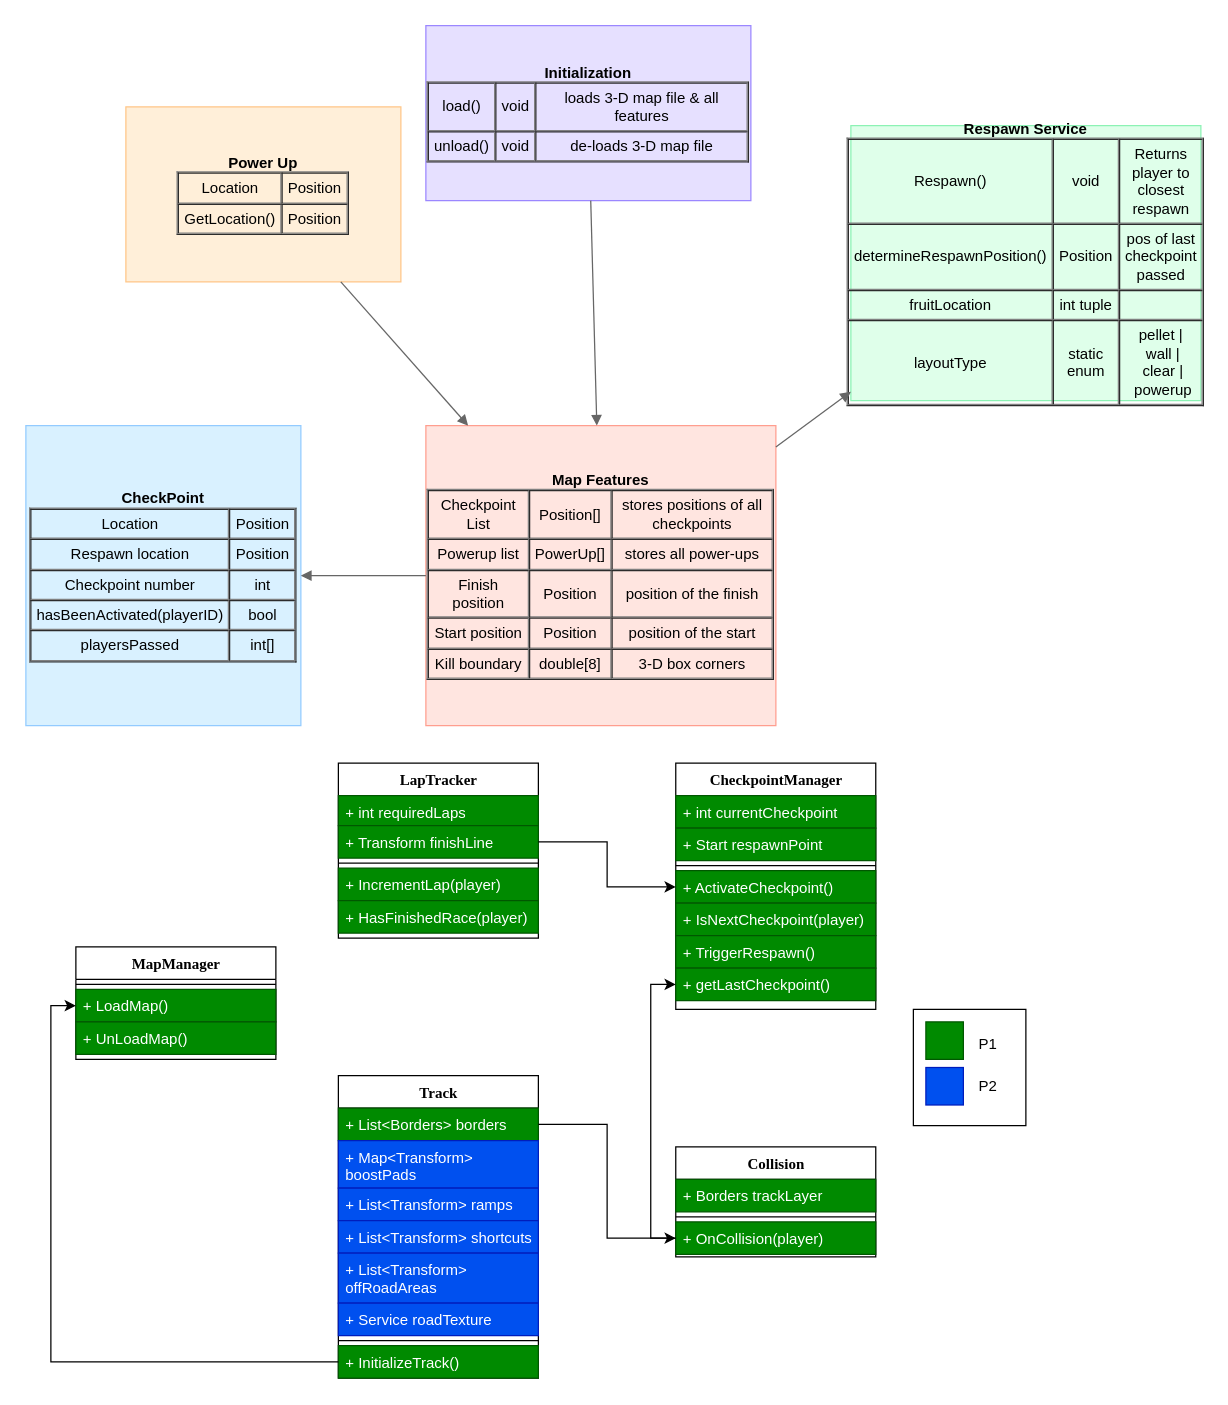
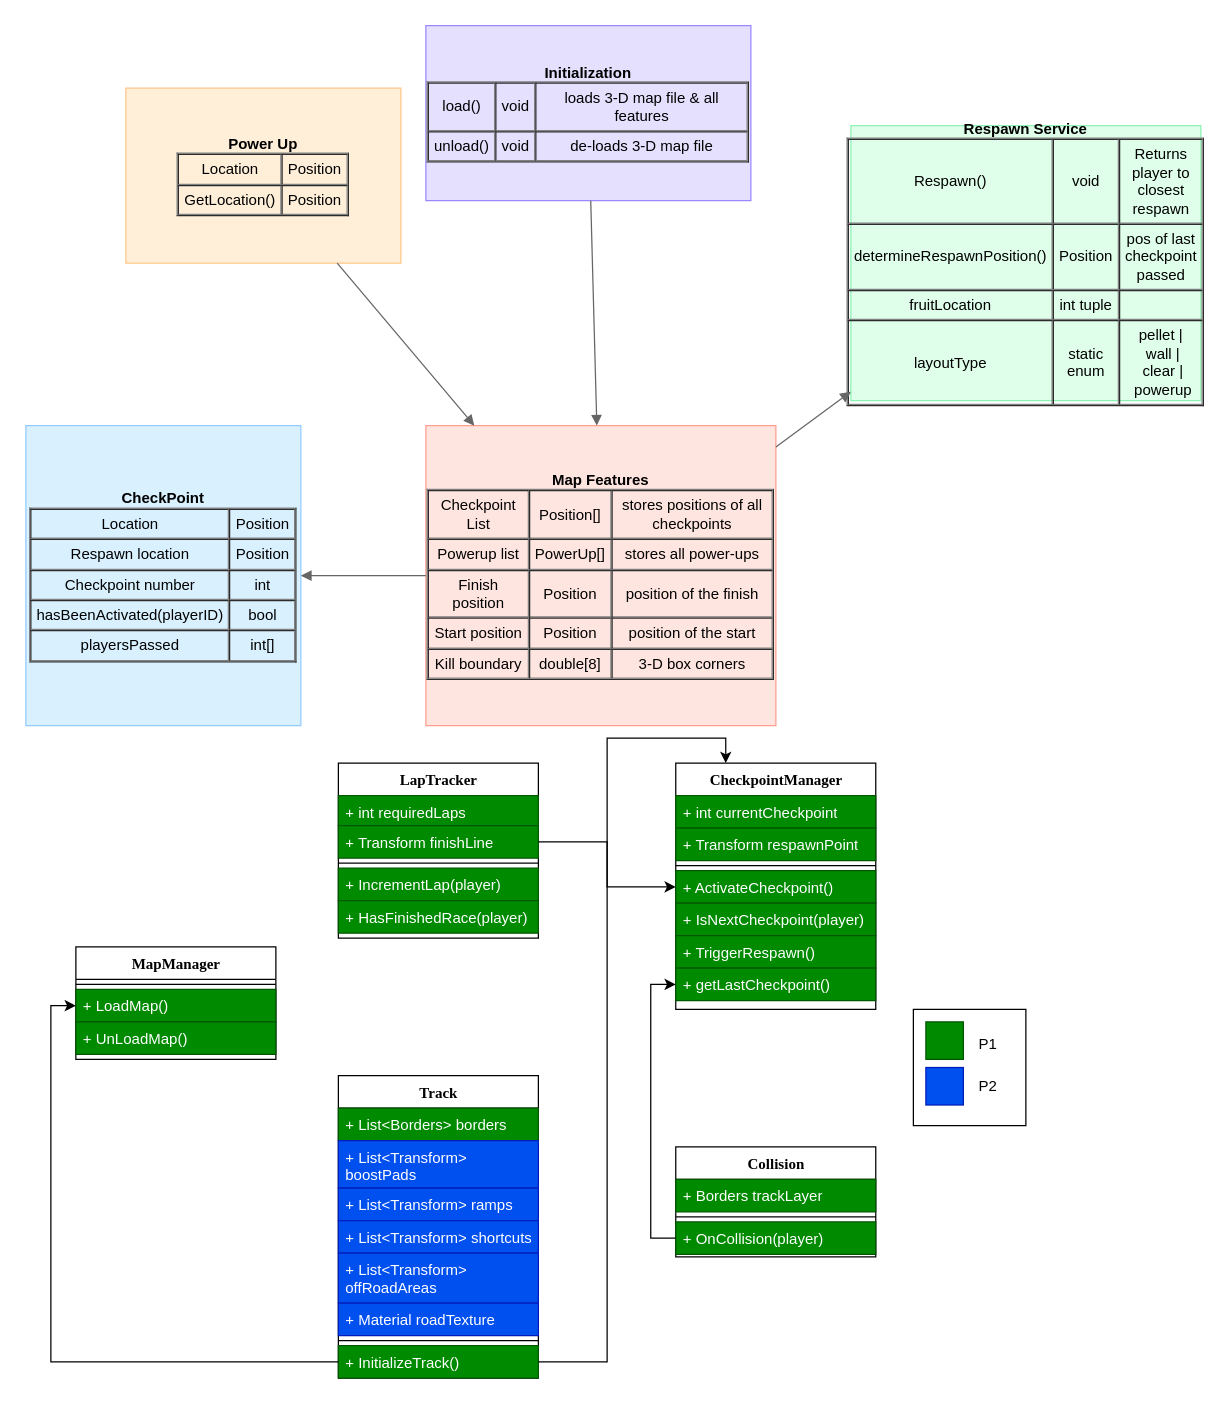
(263, 194) -> (263, 176)
none -> (623, 738)
(761, 846) -> (777, 855)
(570, 1124) -> none
(439, 1167) -> (439, 1167)
(428, 1321) -> (430, 1321)
